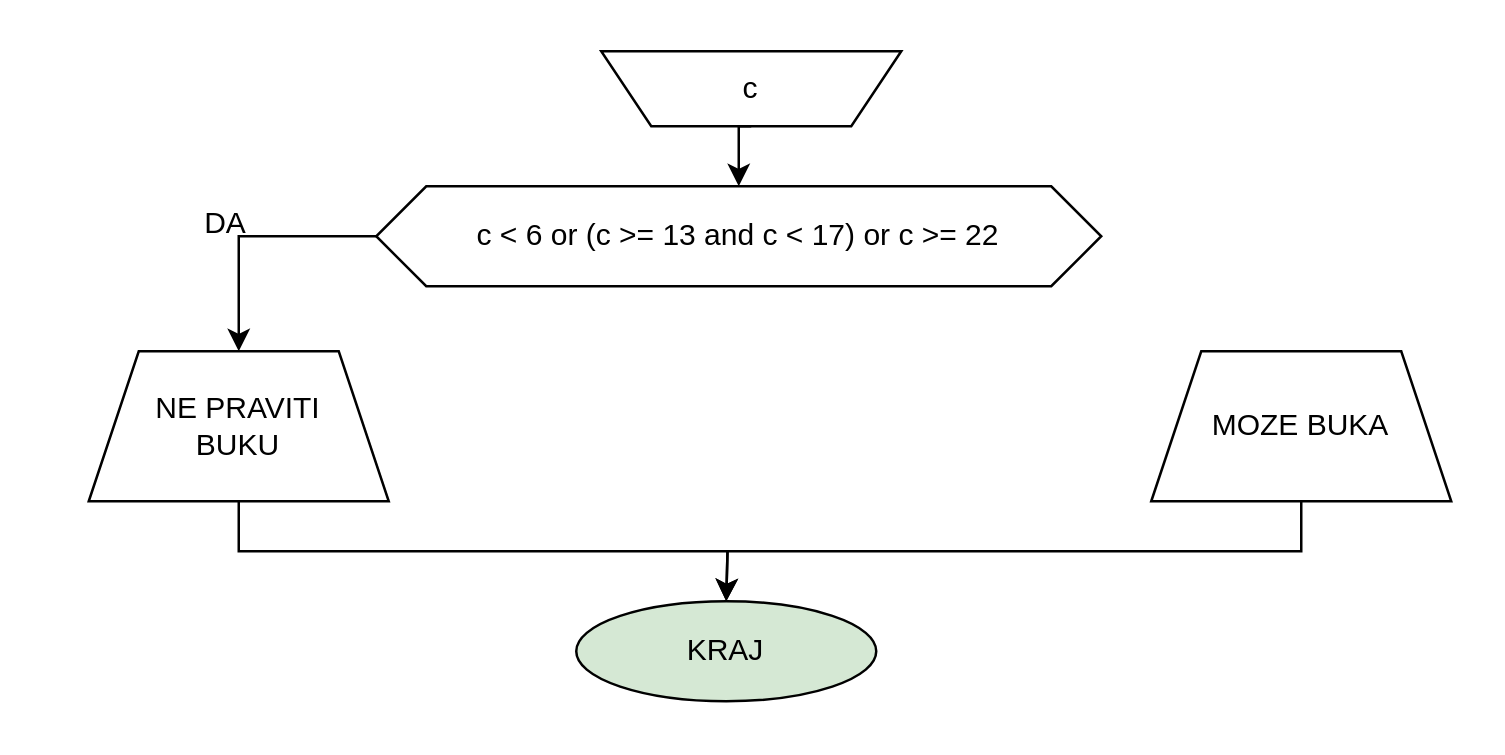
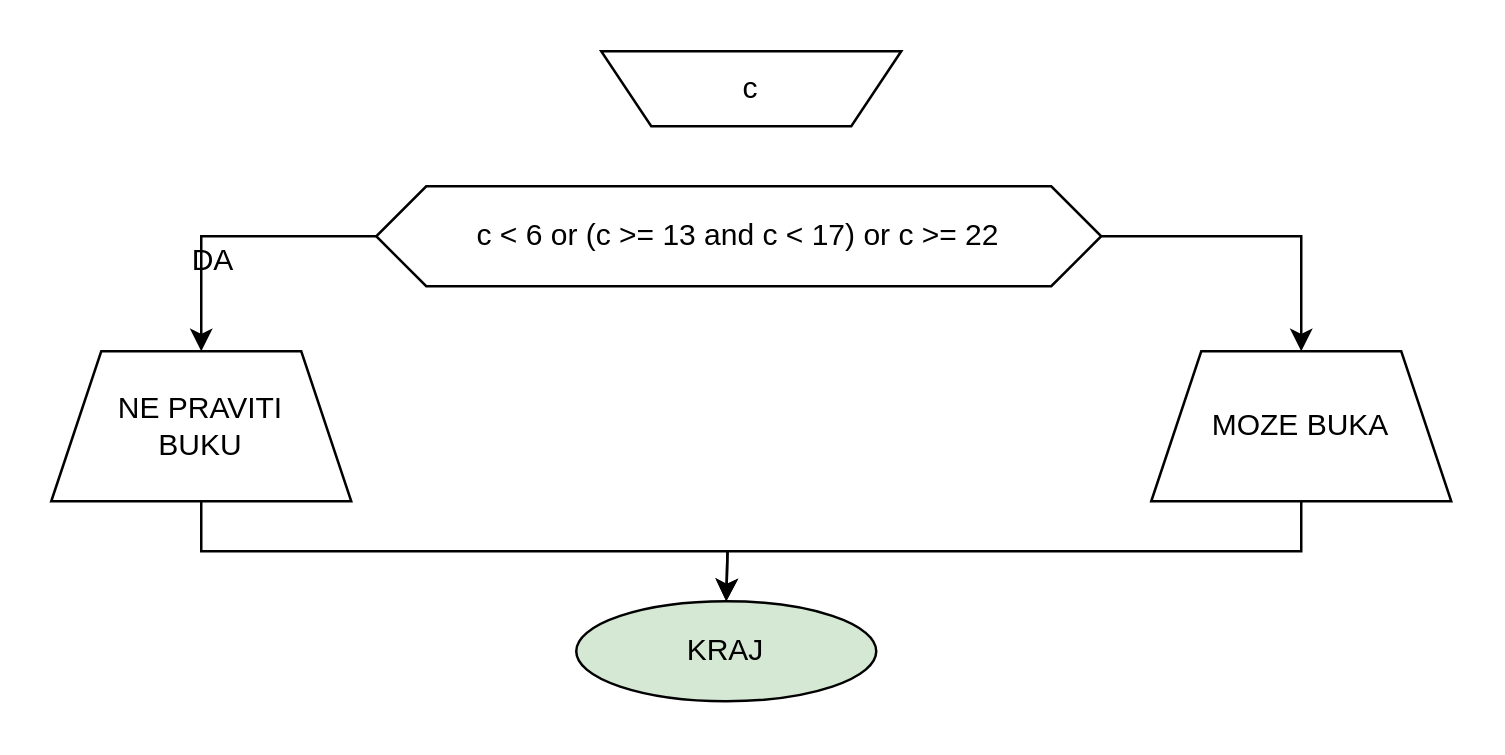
(739, 147) -> none
(226, 224) -> (214, 261)
none -> (1250, 236)
(239, 426) -> (201, 426)
